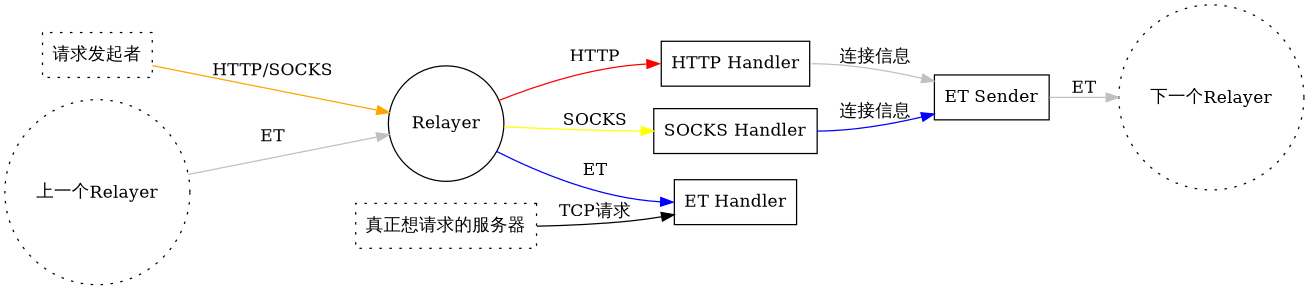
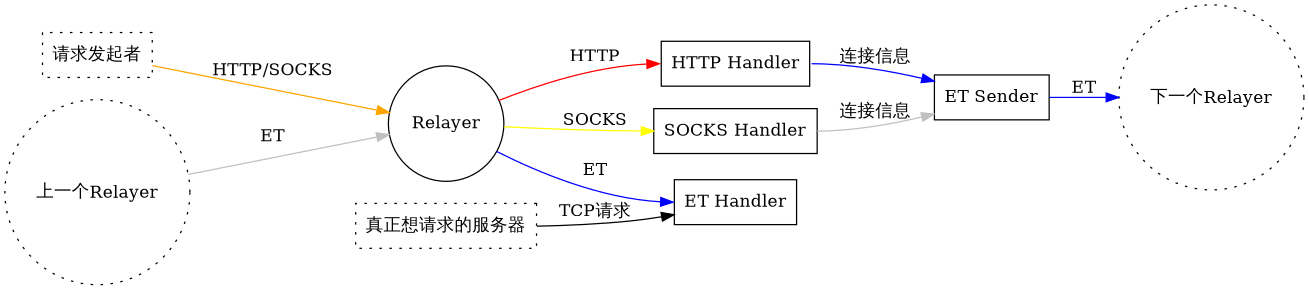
(867, 68) -> (867, 68)
(1078, 97) -> (1078, 97)
(870, 127) -> (870, 127)
